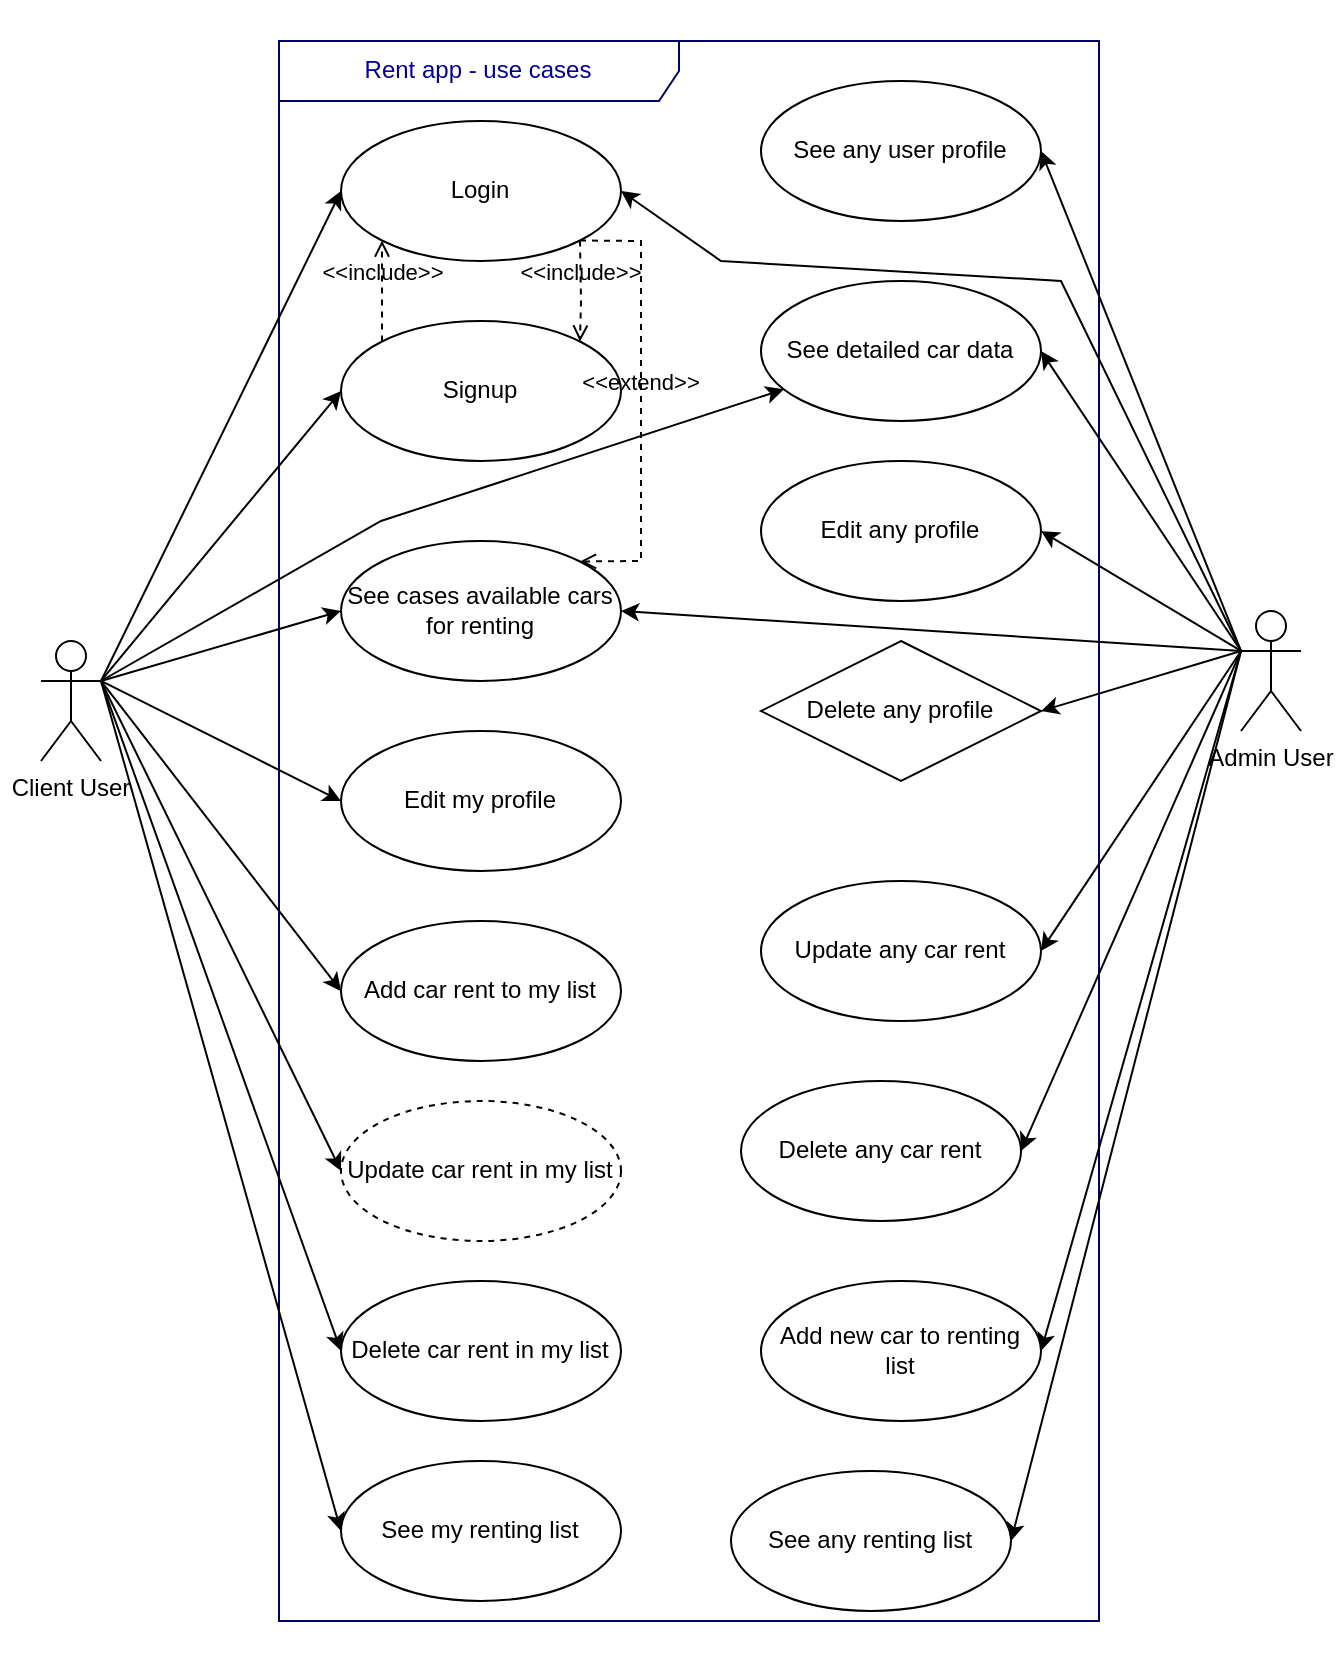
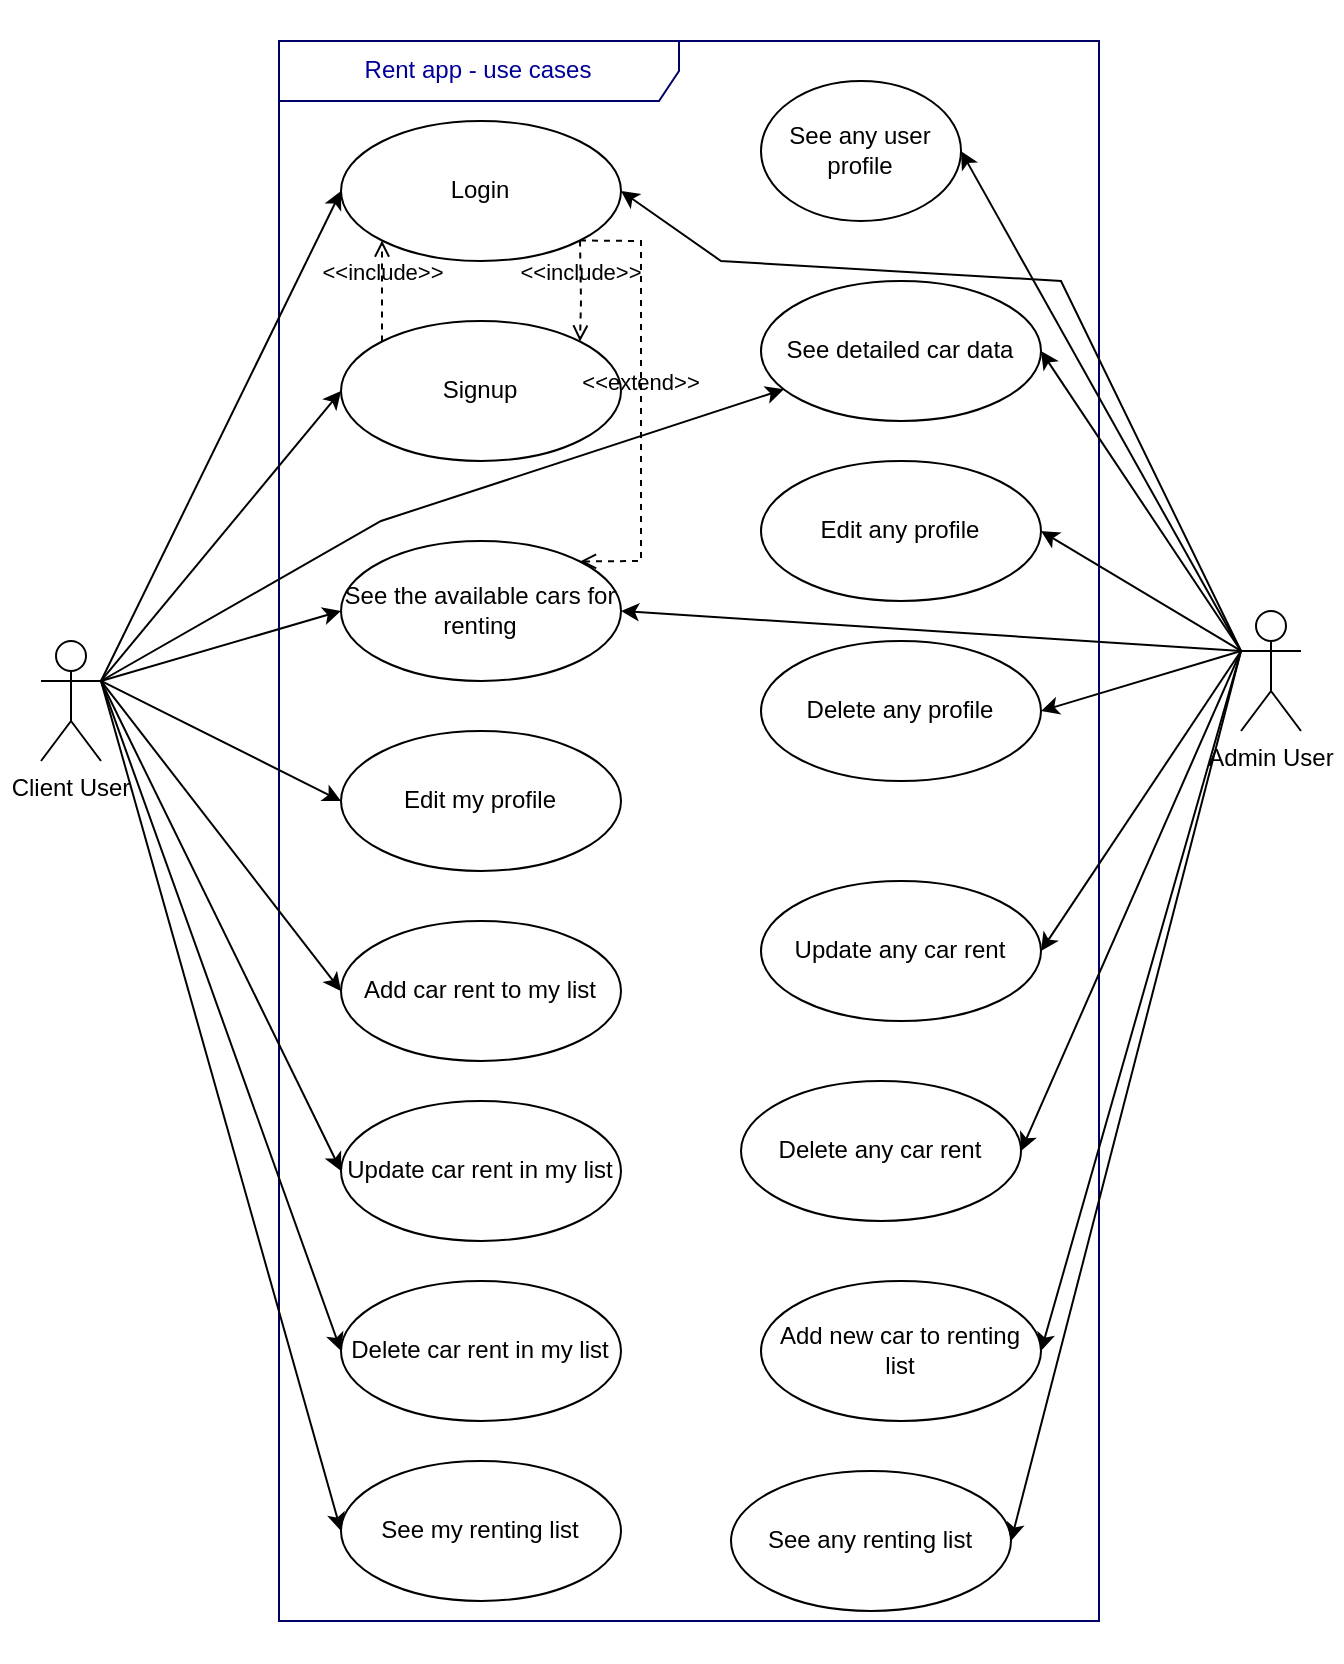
(901, 151) -> (861, 151)
(481, 611) -> (481, 611)
(901, 711) -> (901, 711)
(481, 1171) -> (481, 1171)
